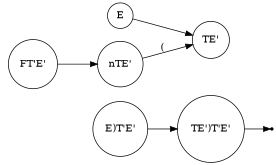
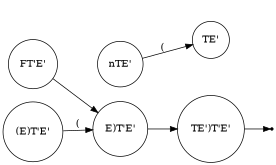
(120, 16) -> none
(74, 64) -> (73, 94)
none -> (33, 132)
